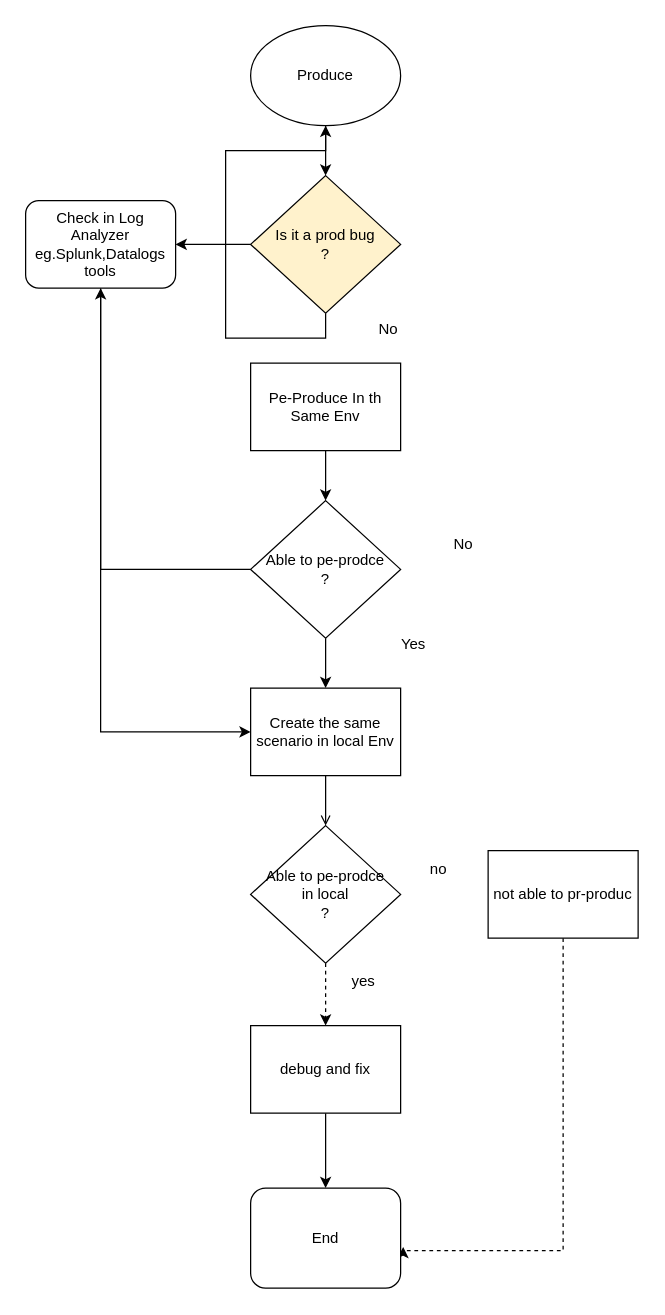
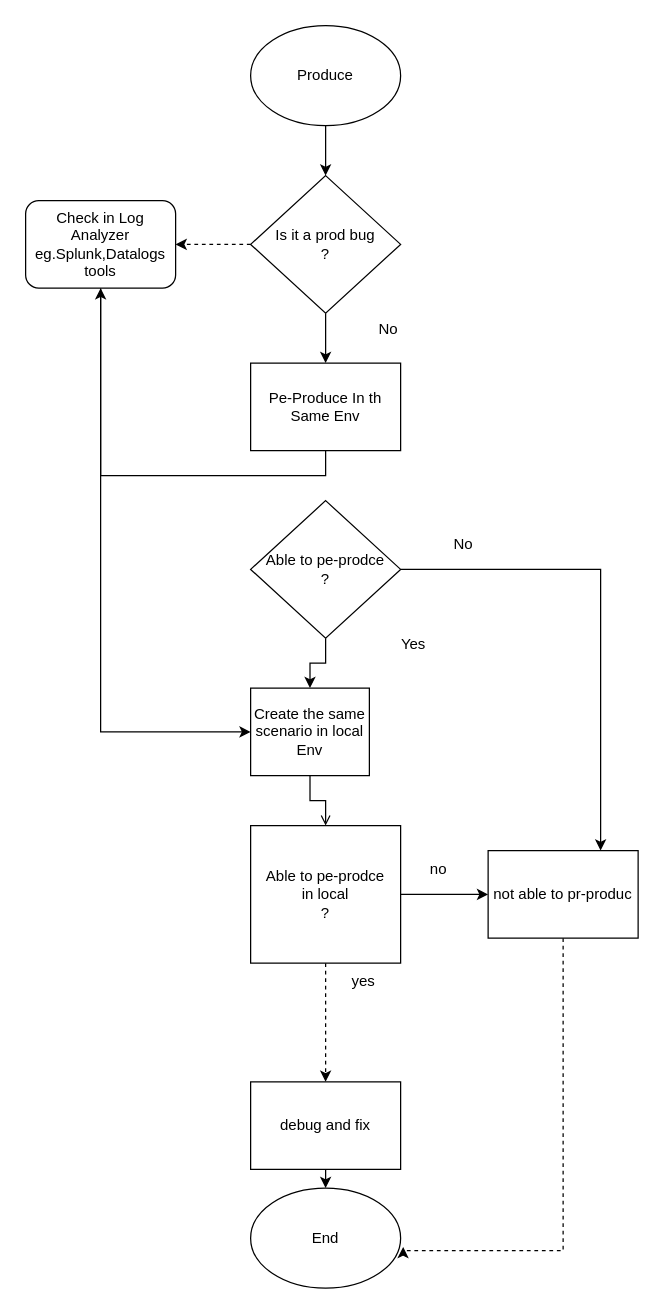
(216, 244) -> (216, 244)
(326, 244) -> (326, 244)
(226, 248) -> (326, 345)
(326, 483) -> (216, 476)
(177, 569) -> (601, 605)
(326, 732) -> (310, 732)
(326, 894) -> (326, 894)
none -> (440, 894)
(326, 1069) -> (326, 1126)
(326, 1238) -> (326, 1238)
